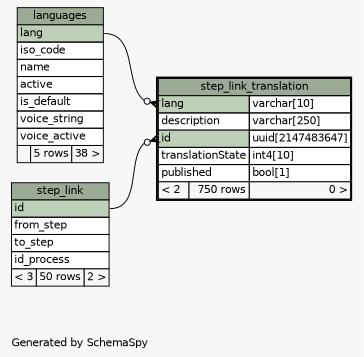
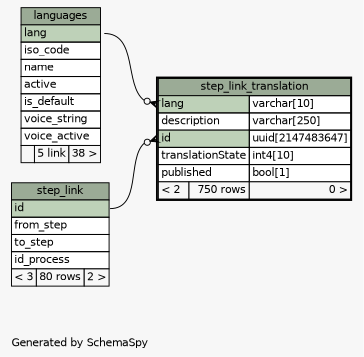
(51, 154) -> (52, 154)
(60, 277) -> (60, 277)
